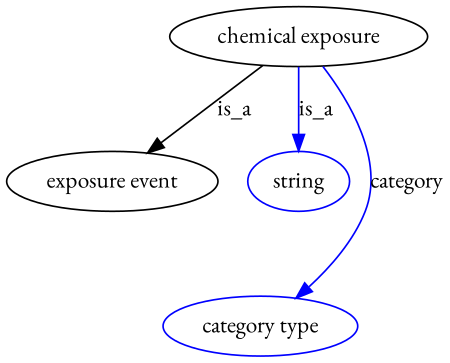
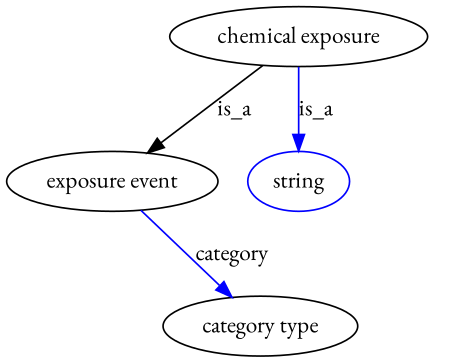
(371, 181) -> (180, 248)
(260, 326) -> (260, 326)
